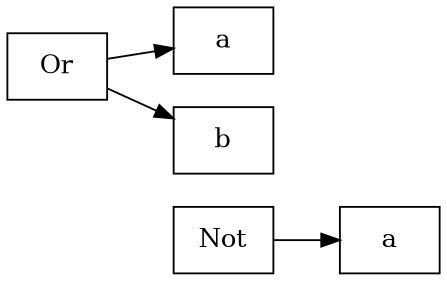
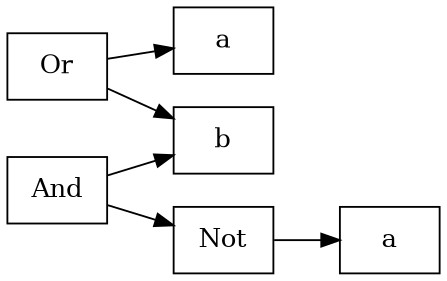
none -> (57, 190)
